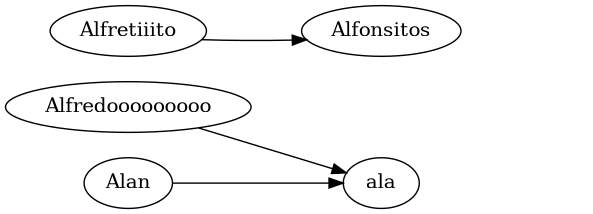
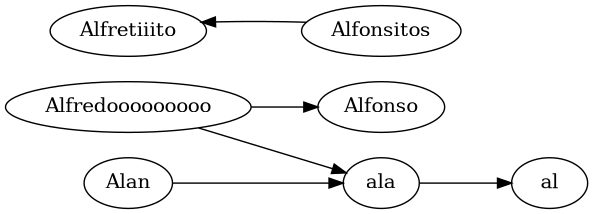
(247, 40) -> (261, 21)
none -> (381, 107)
none -> (550, 183)
